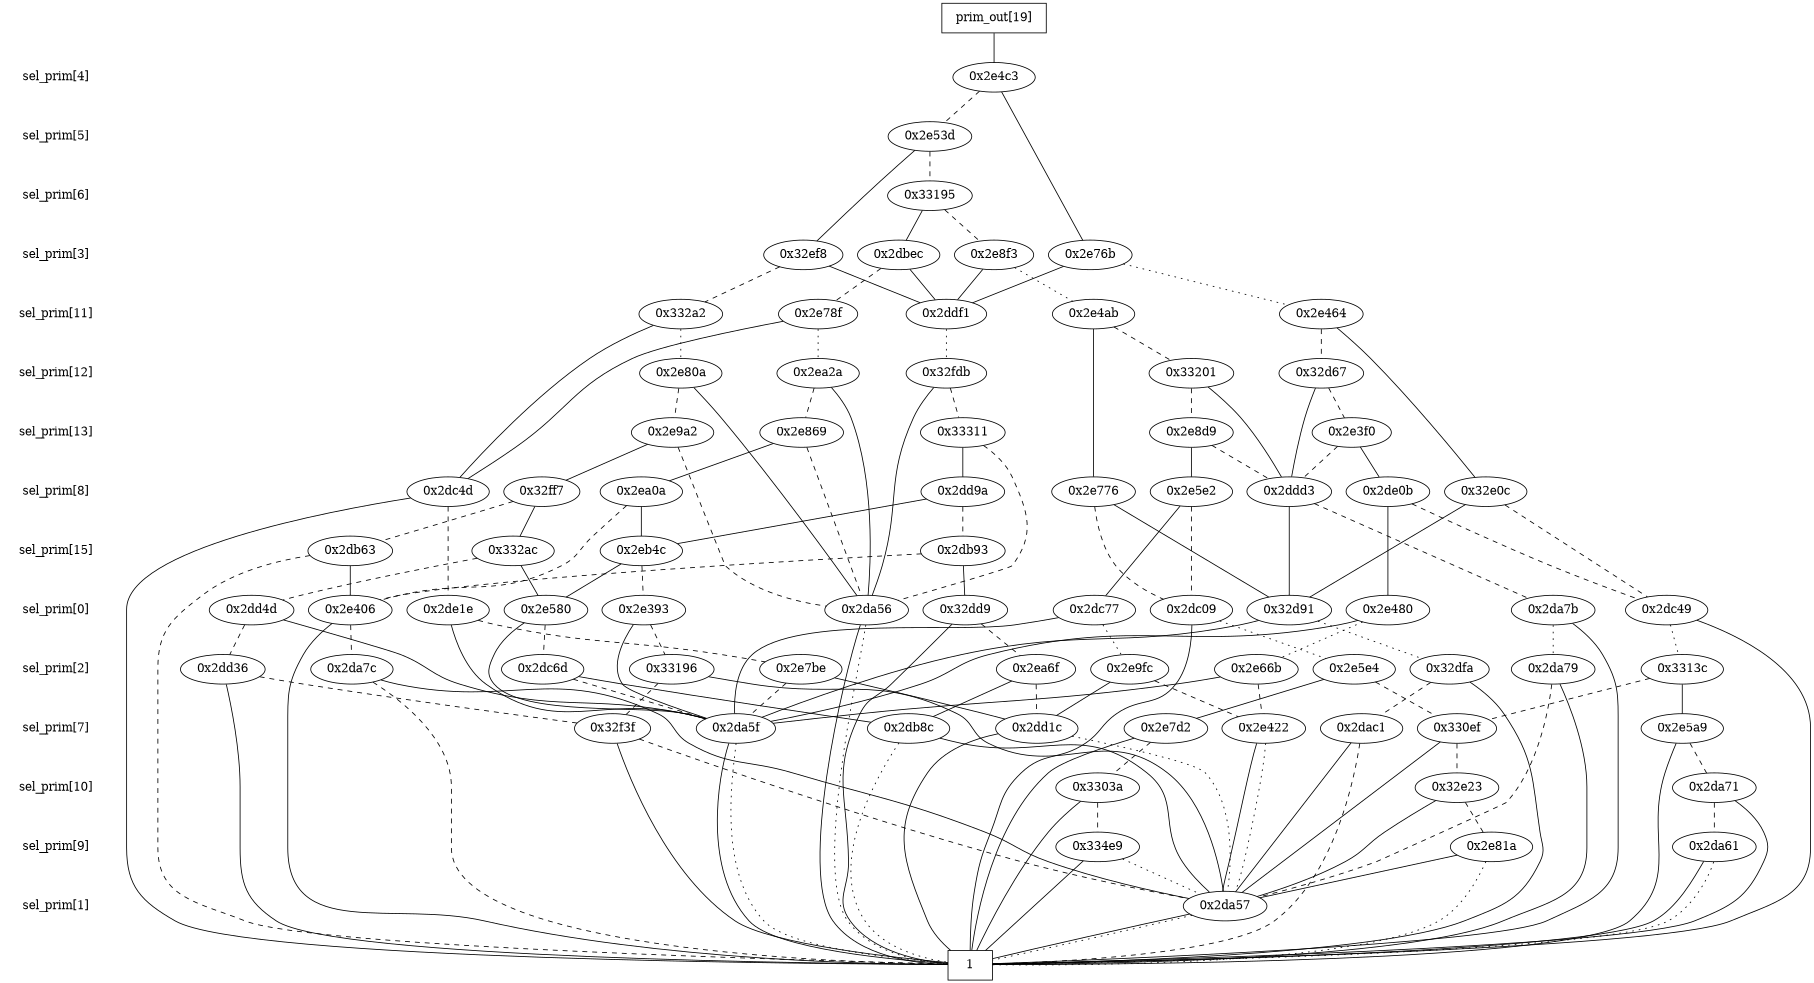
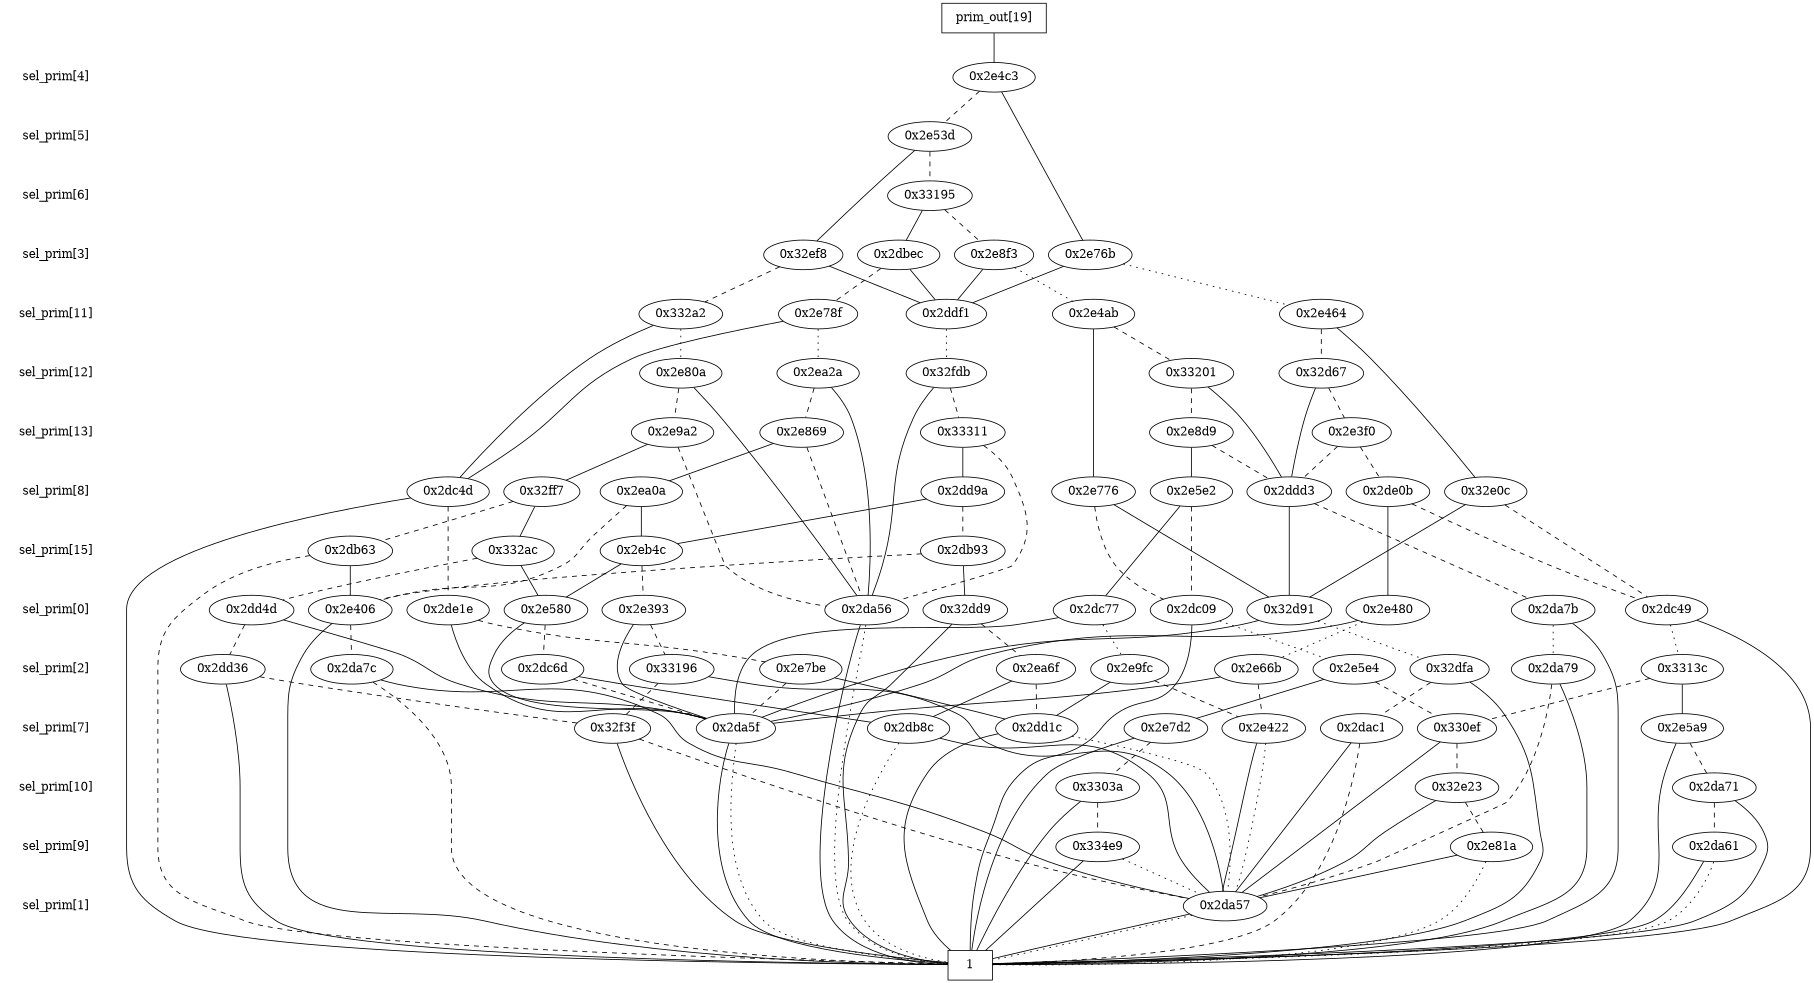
(1370, 462) -> (1370, 462)
